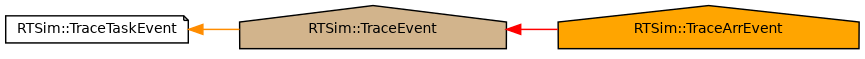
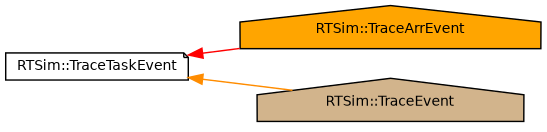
(539, 29) -> (221, 51)
